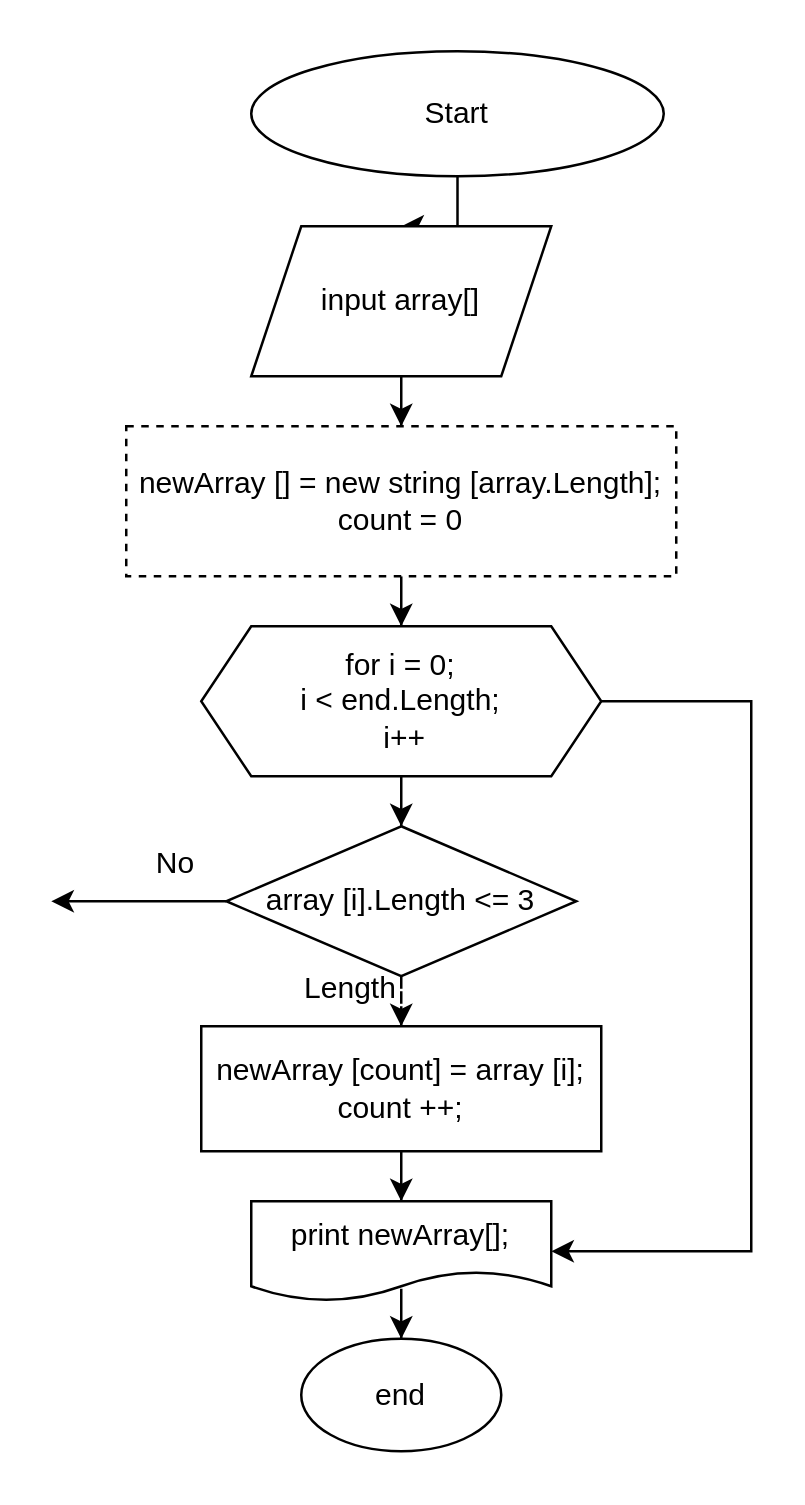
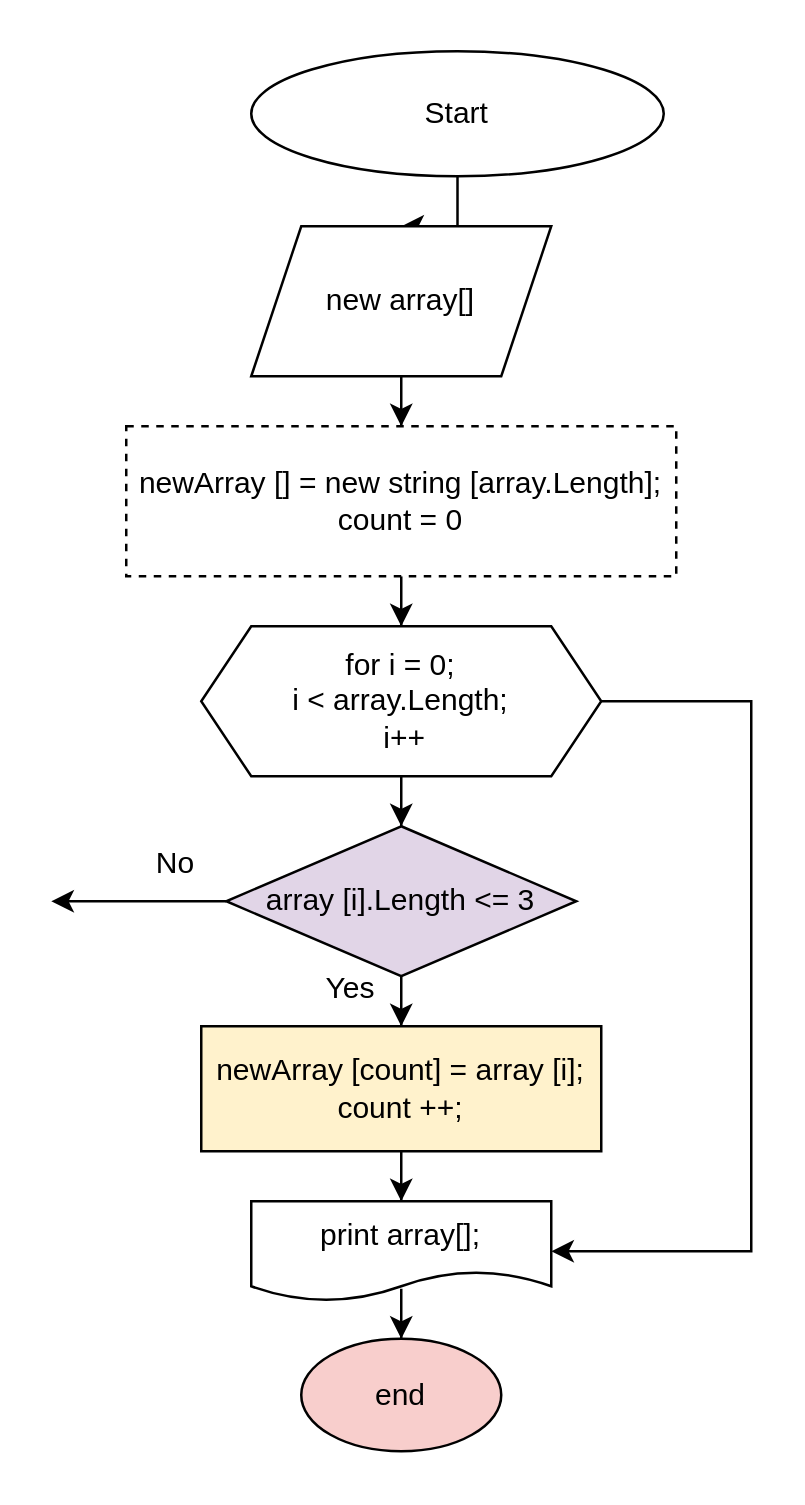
(401, 301) -> (401, 301)
(401, 701) -> (401, 701)
(401, 901) -> (401, 901)
(351, 989) -> (351, 989)
(401, 989) -> (401, 989)
(401, 1089) -> (401, 1089)
(401, 1236) -> (401, 1236)
(401, 1395) -> (401, 1395)
